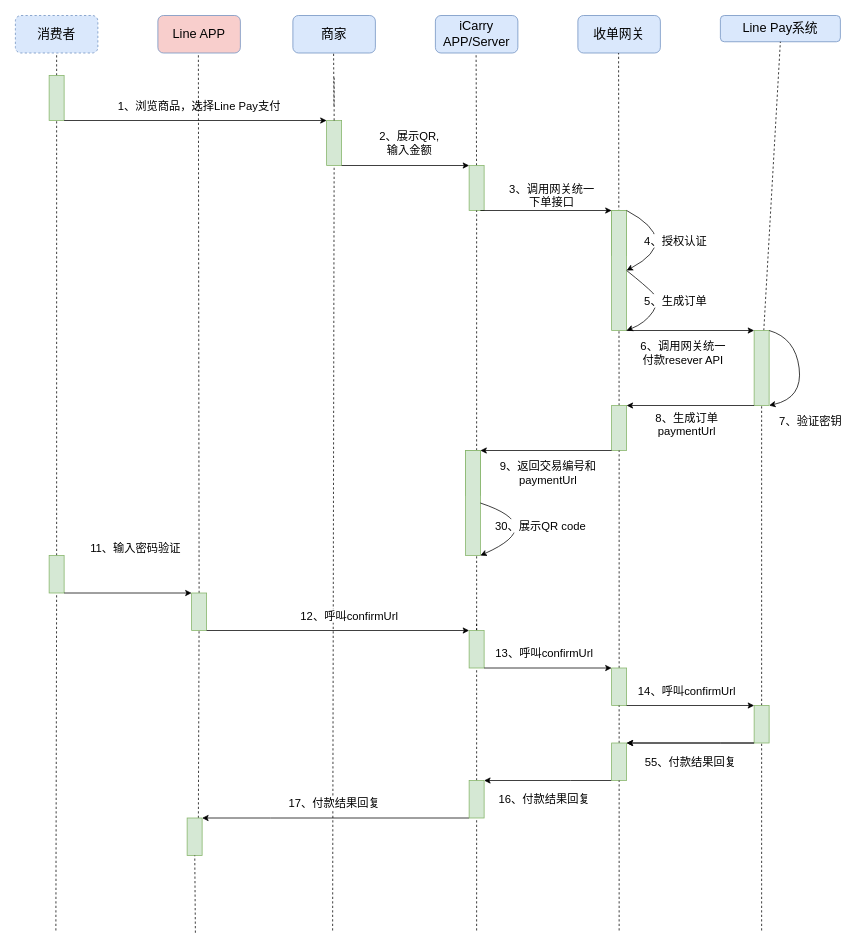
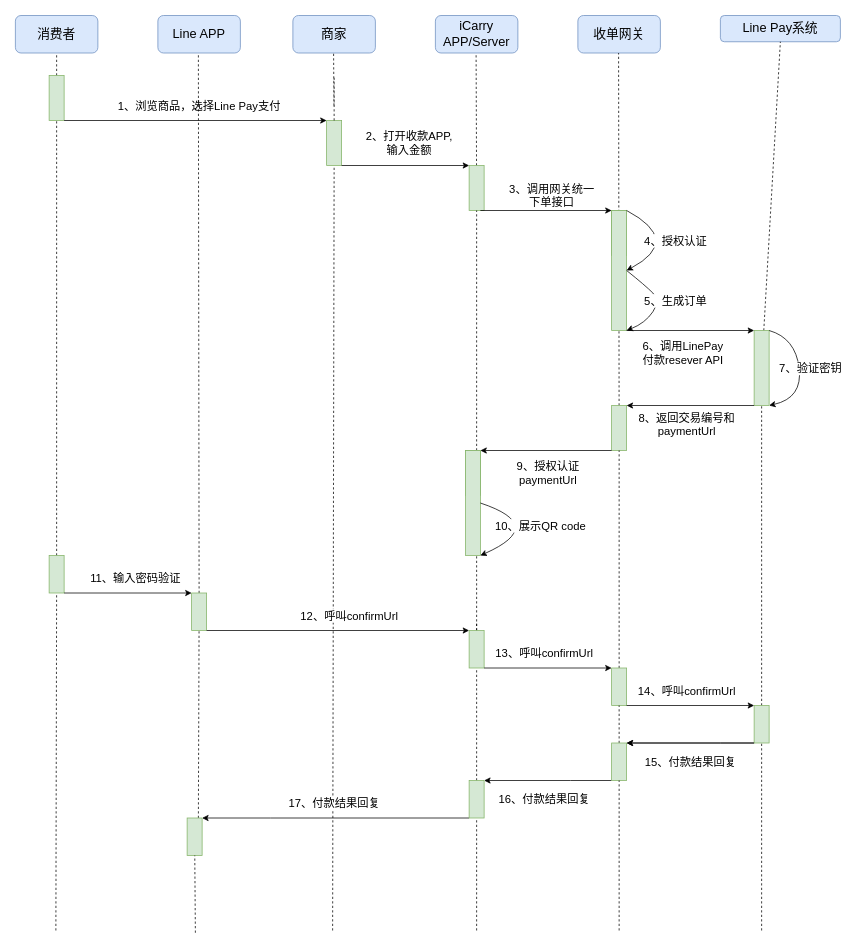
(57, 34) -> (57, 34)
(199, 34) -> (199, 34)
(410, 143) -> (410, 143)
(683, 353) -> (683, 353)
(810, 420) -> (810, 368)
(687, 424) -> (687, 424)
(548, 473) -> (548, 473)
(541, 525) -> (541, 525)
(135, 548) -> (135, 578)
(691, 762) -> (691, 762)
